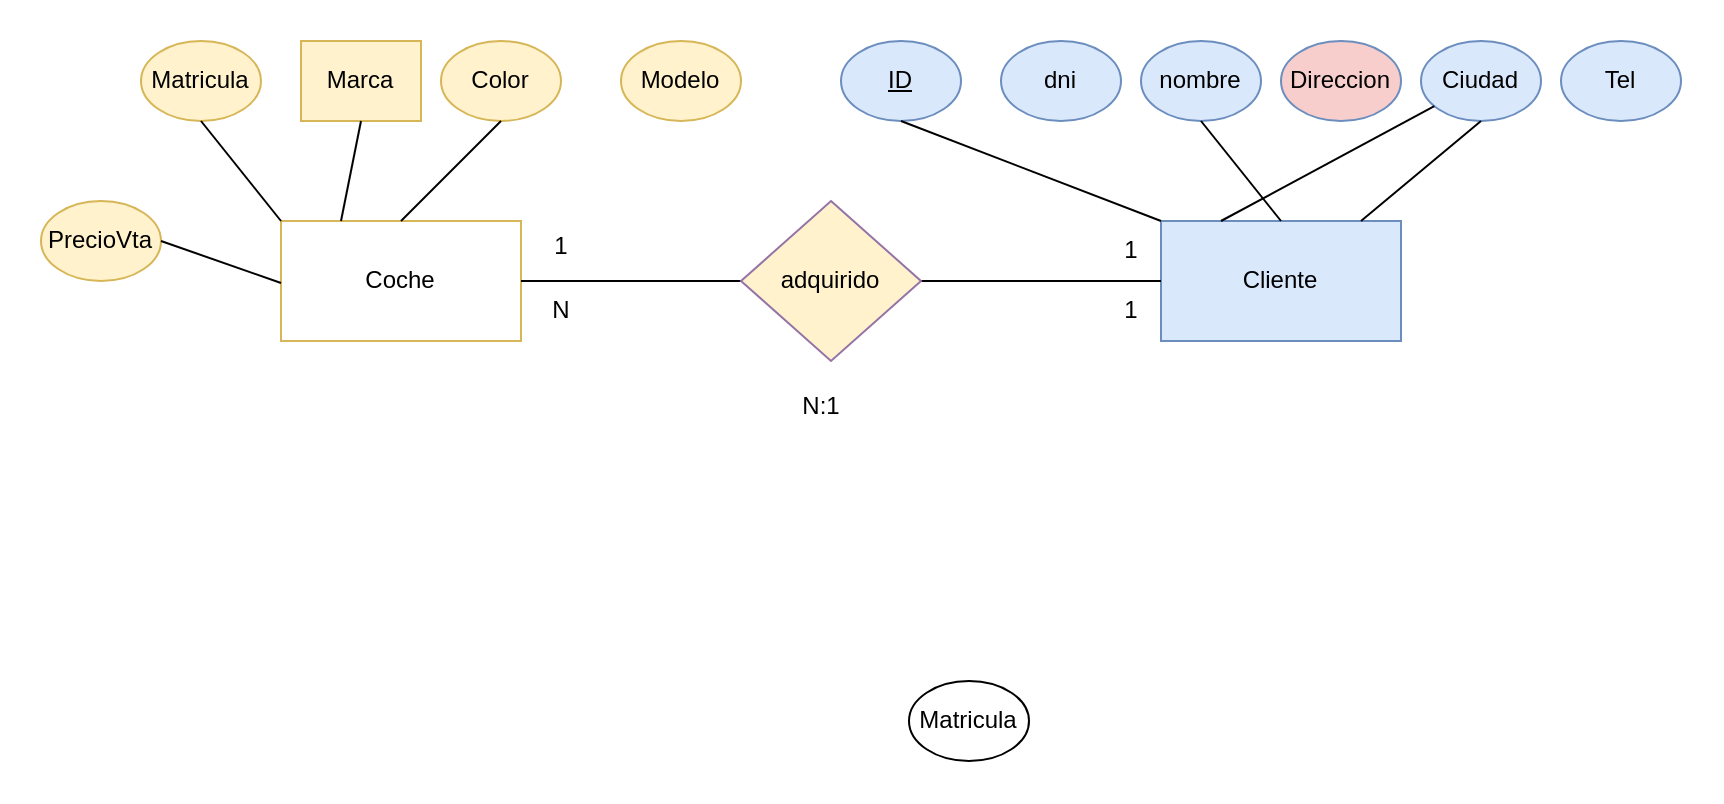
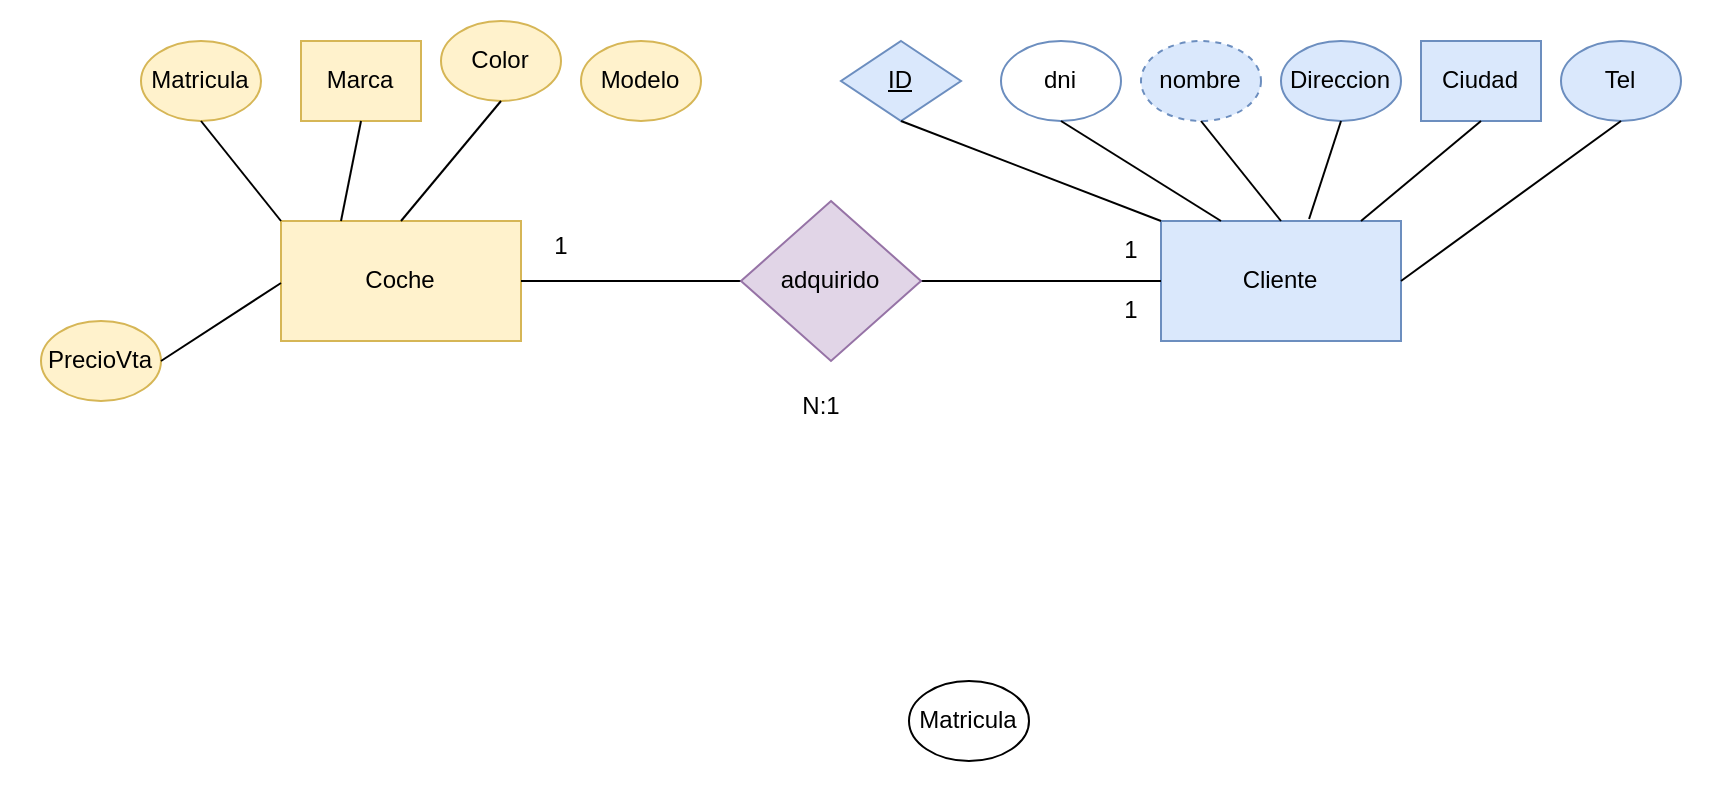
(501, 81) -> (501, 61)
(681, 81) -> (641, 81)
(901, 81) -> (901, 81)
(1061, 81) -> (1061, 81)
(1201, 81) -> (1201, 81)
(1341, 81) -> (1341, 81)
(1481, 81) -> (1481, 81)
(1382, 134) -> (1141, 171)
none -> (1317, 194)
none -> (1511, 201)
(101, 241) -> (101, 361)
(401, 281) -> (401, 281)
(831, 281) -> (831, 281)
(561, 311) -> none
